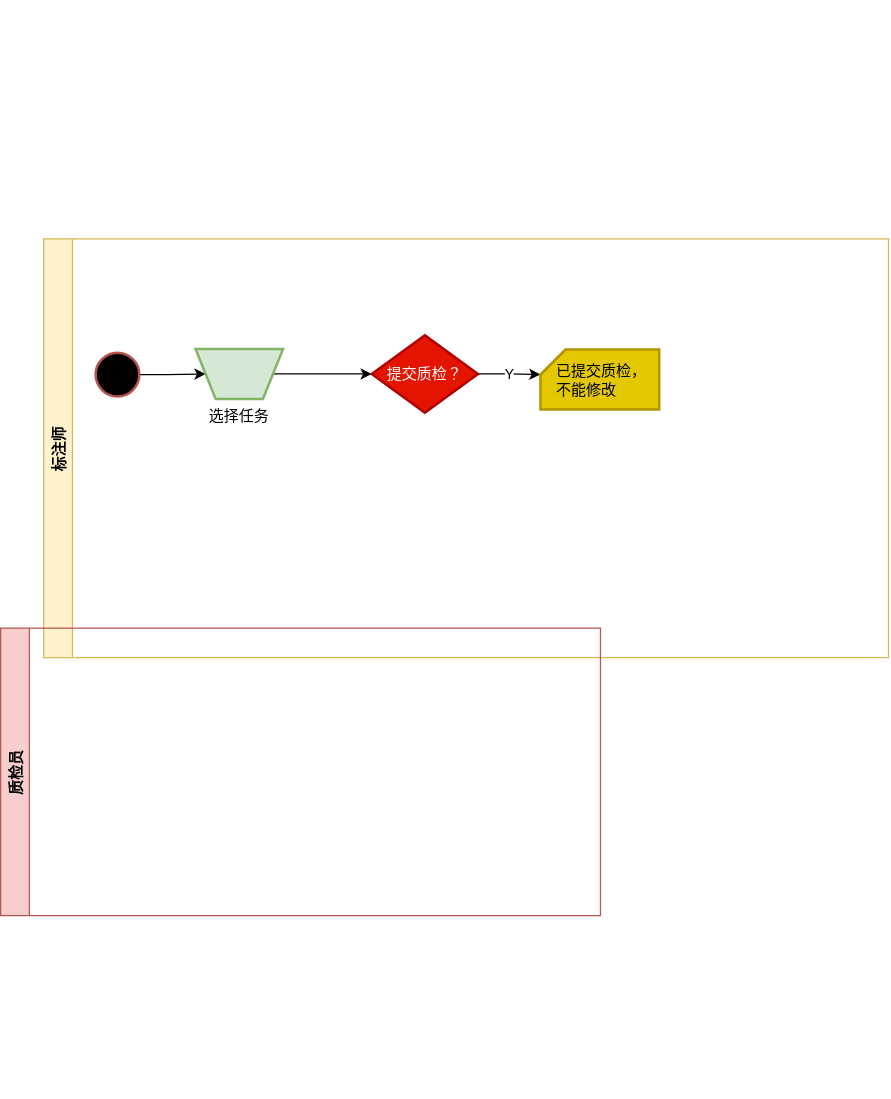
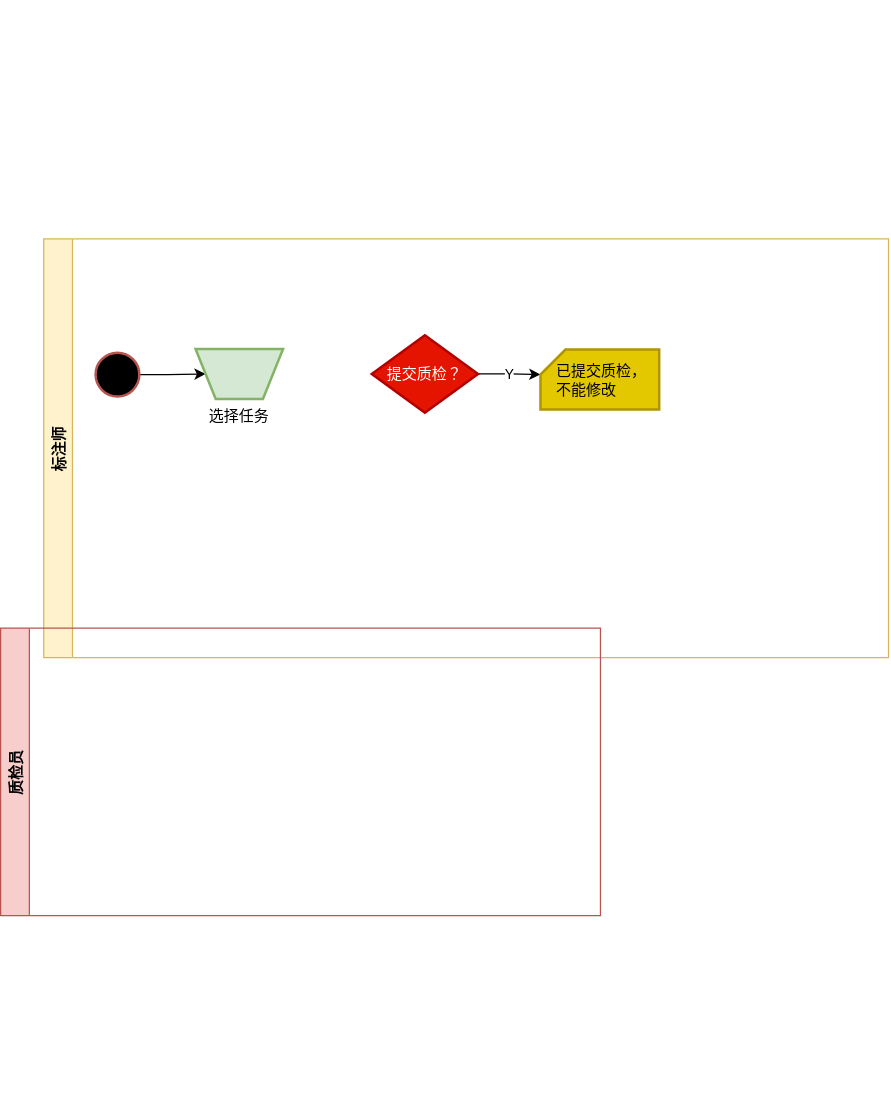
(318, 374) -> none
